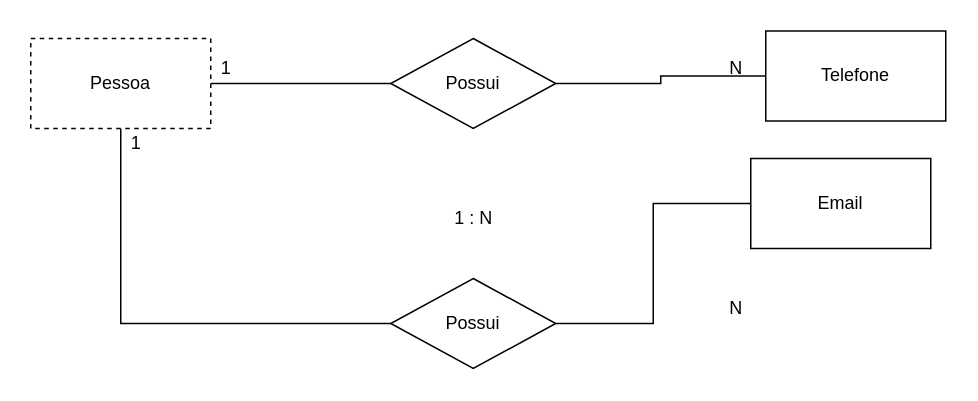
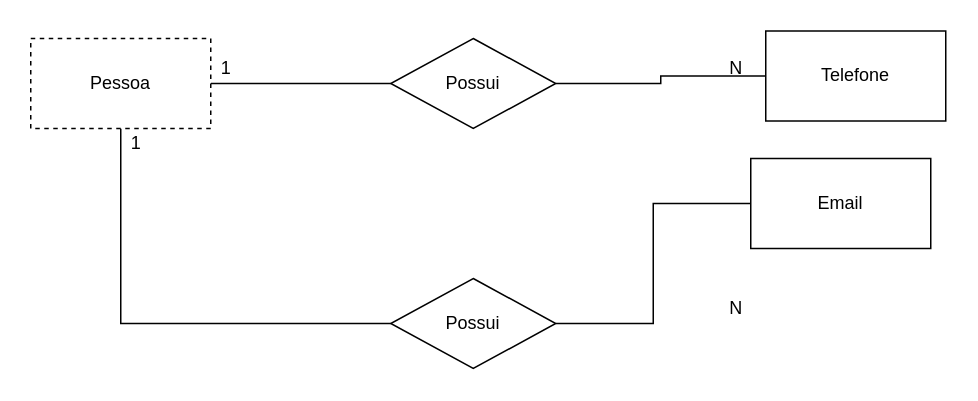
(473, 218) -> none
